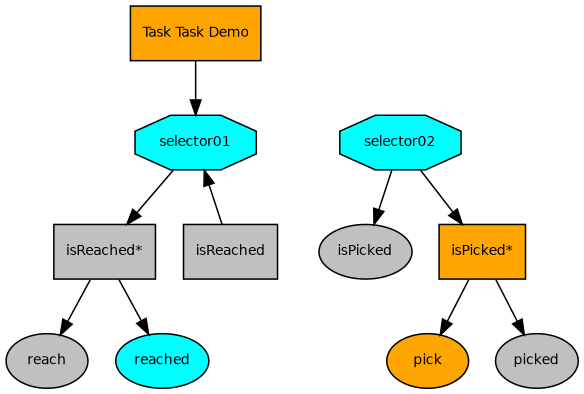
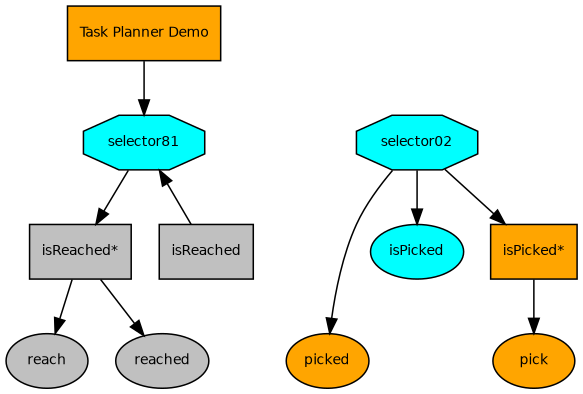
(196, 33) -> (144, 33)
(196, 143) -> (144, 143)
(366, 252) -> (417, 252)
(507, 300) -> (350, 239)
(162, 361) -> (162, 361)
(537, 361) -> (328, 361)
